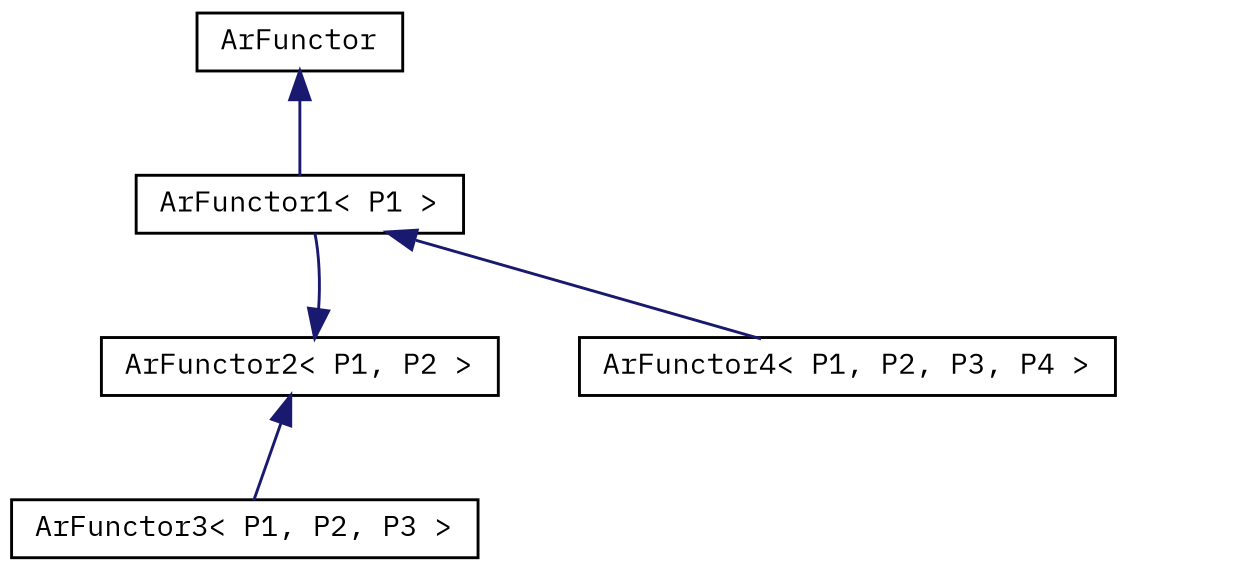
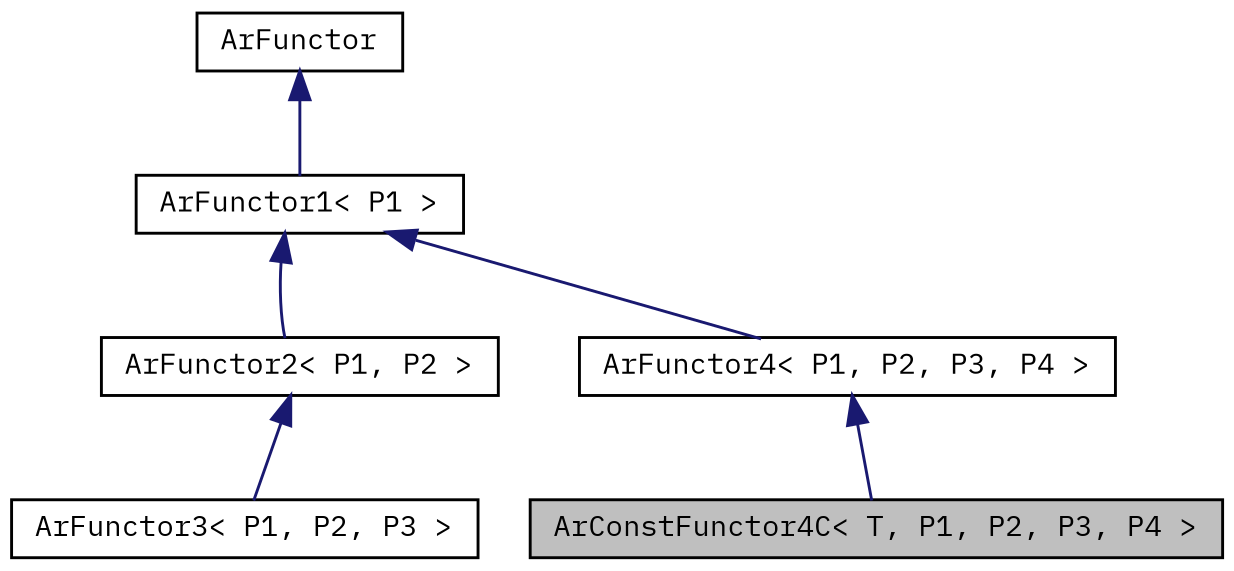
(319, 271) -> (281, 300)
none -> (876, 529)
